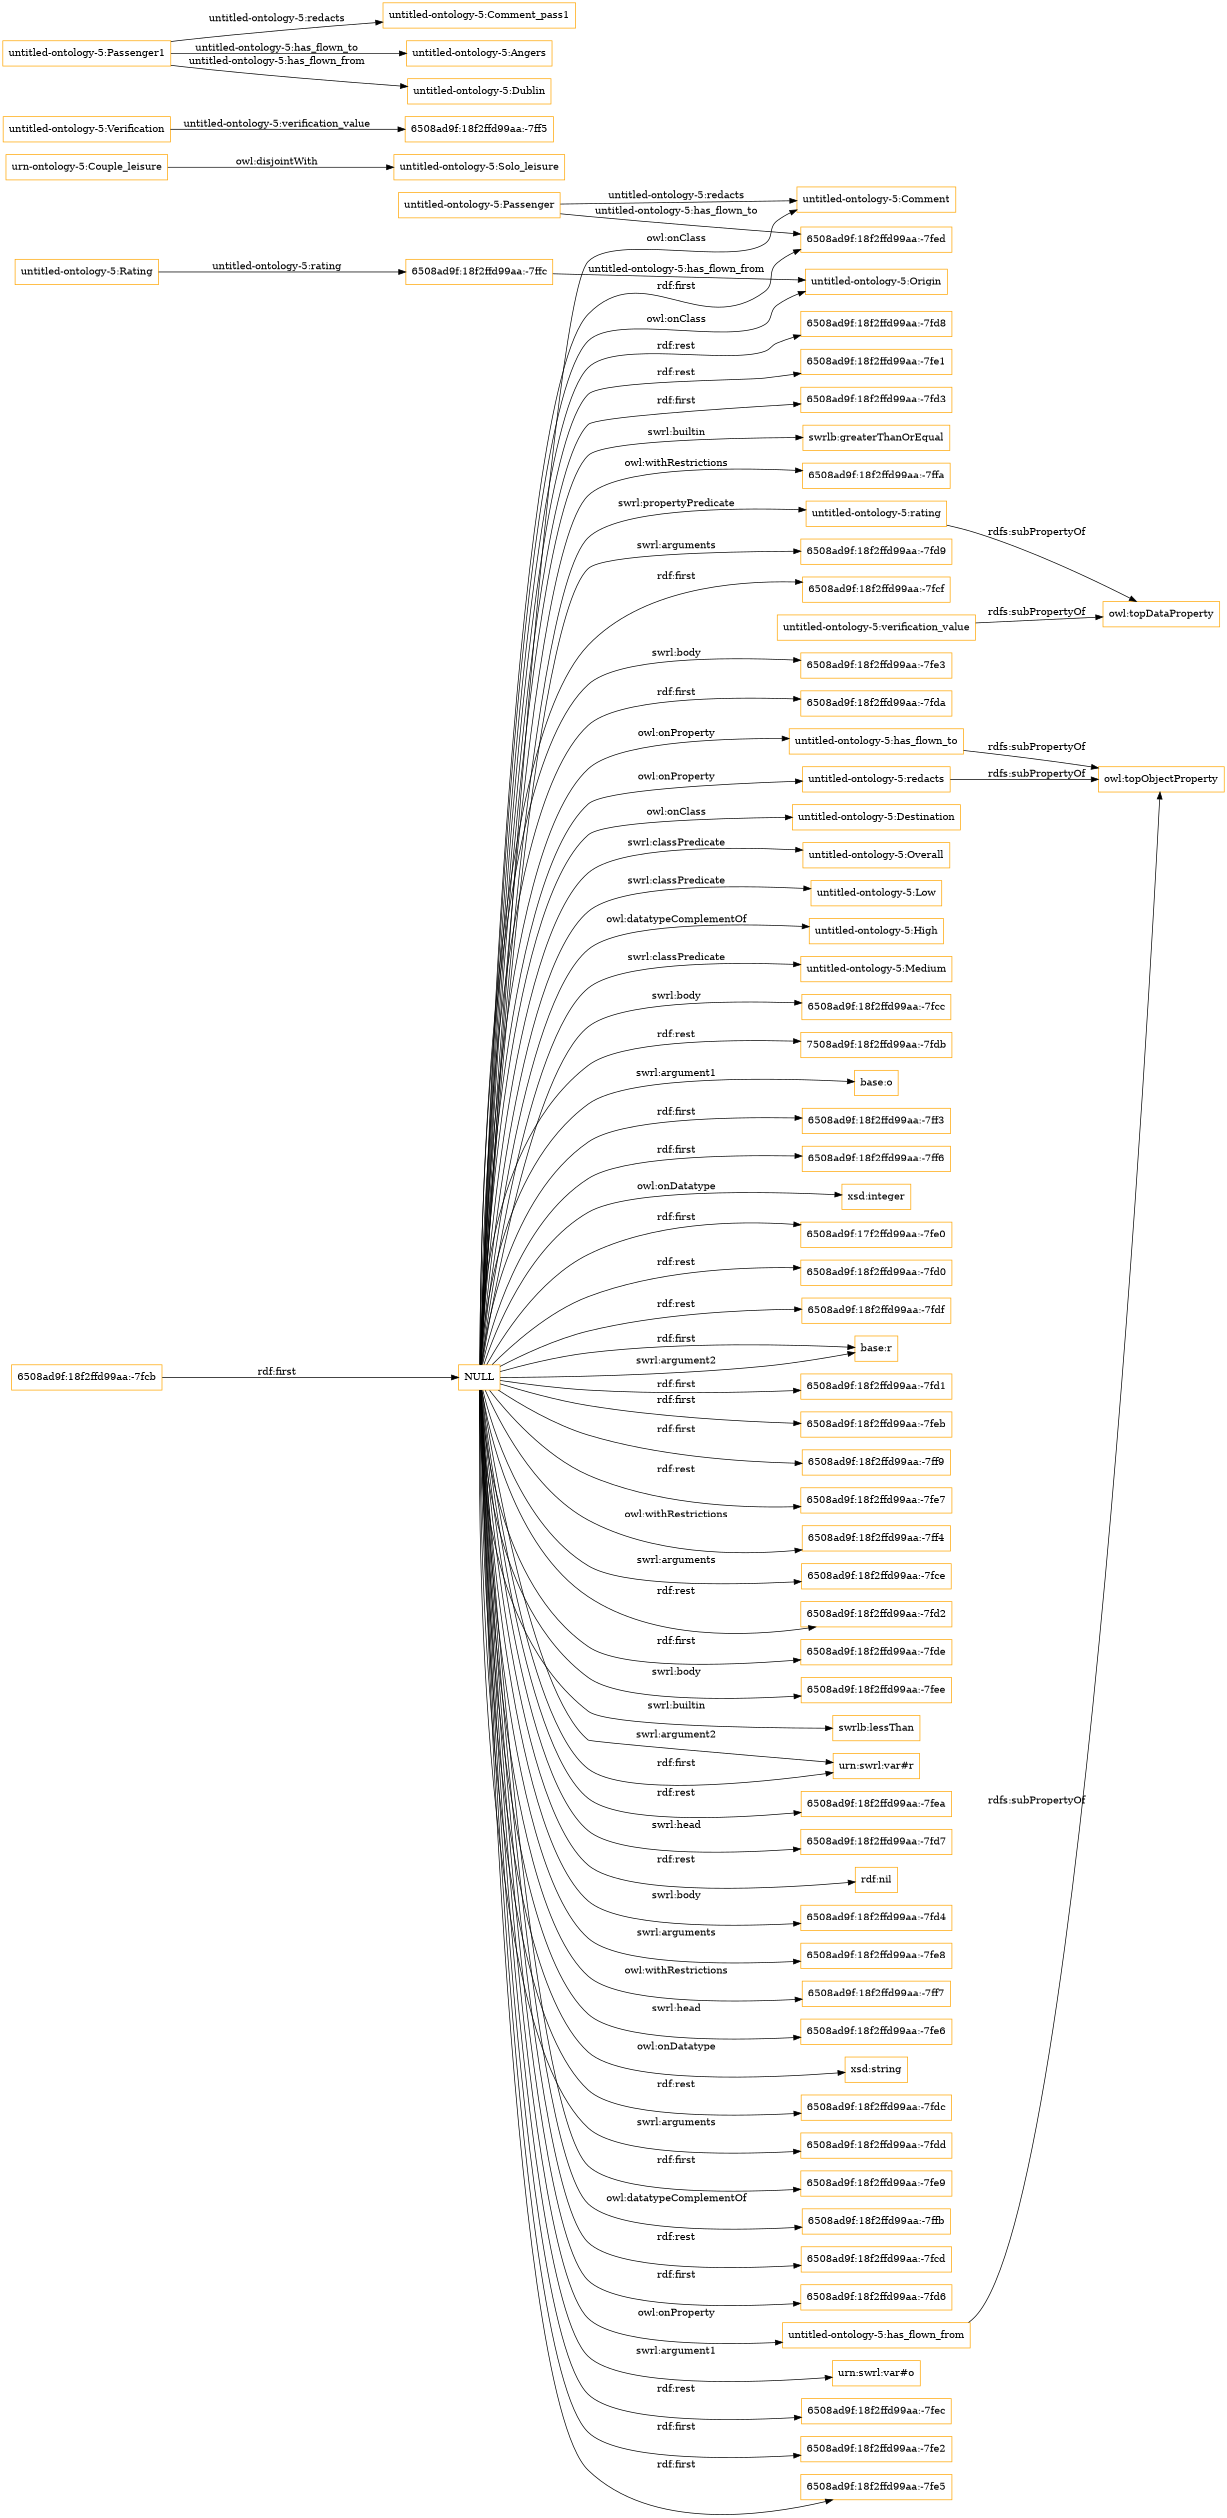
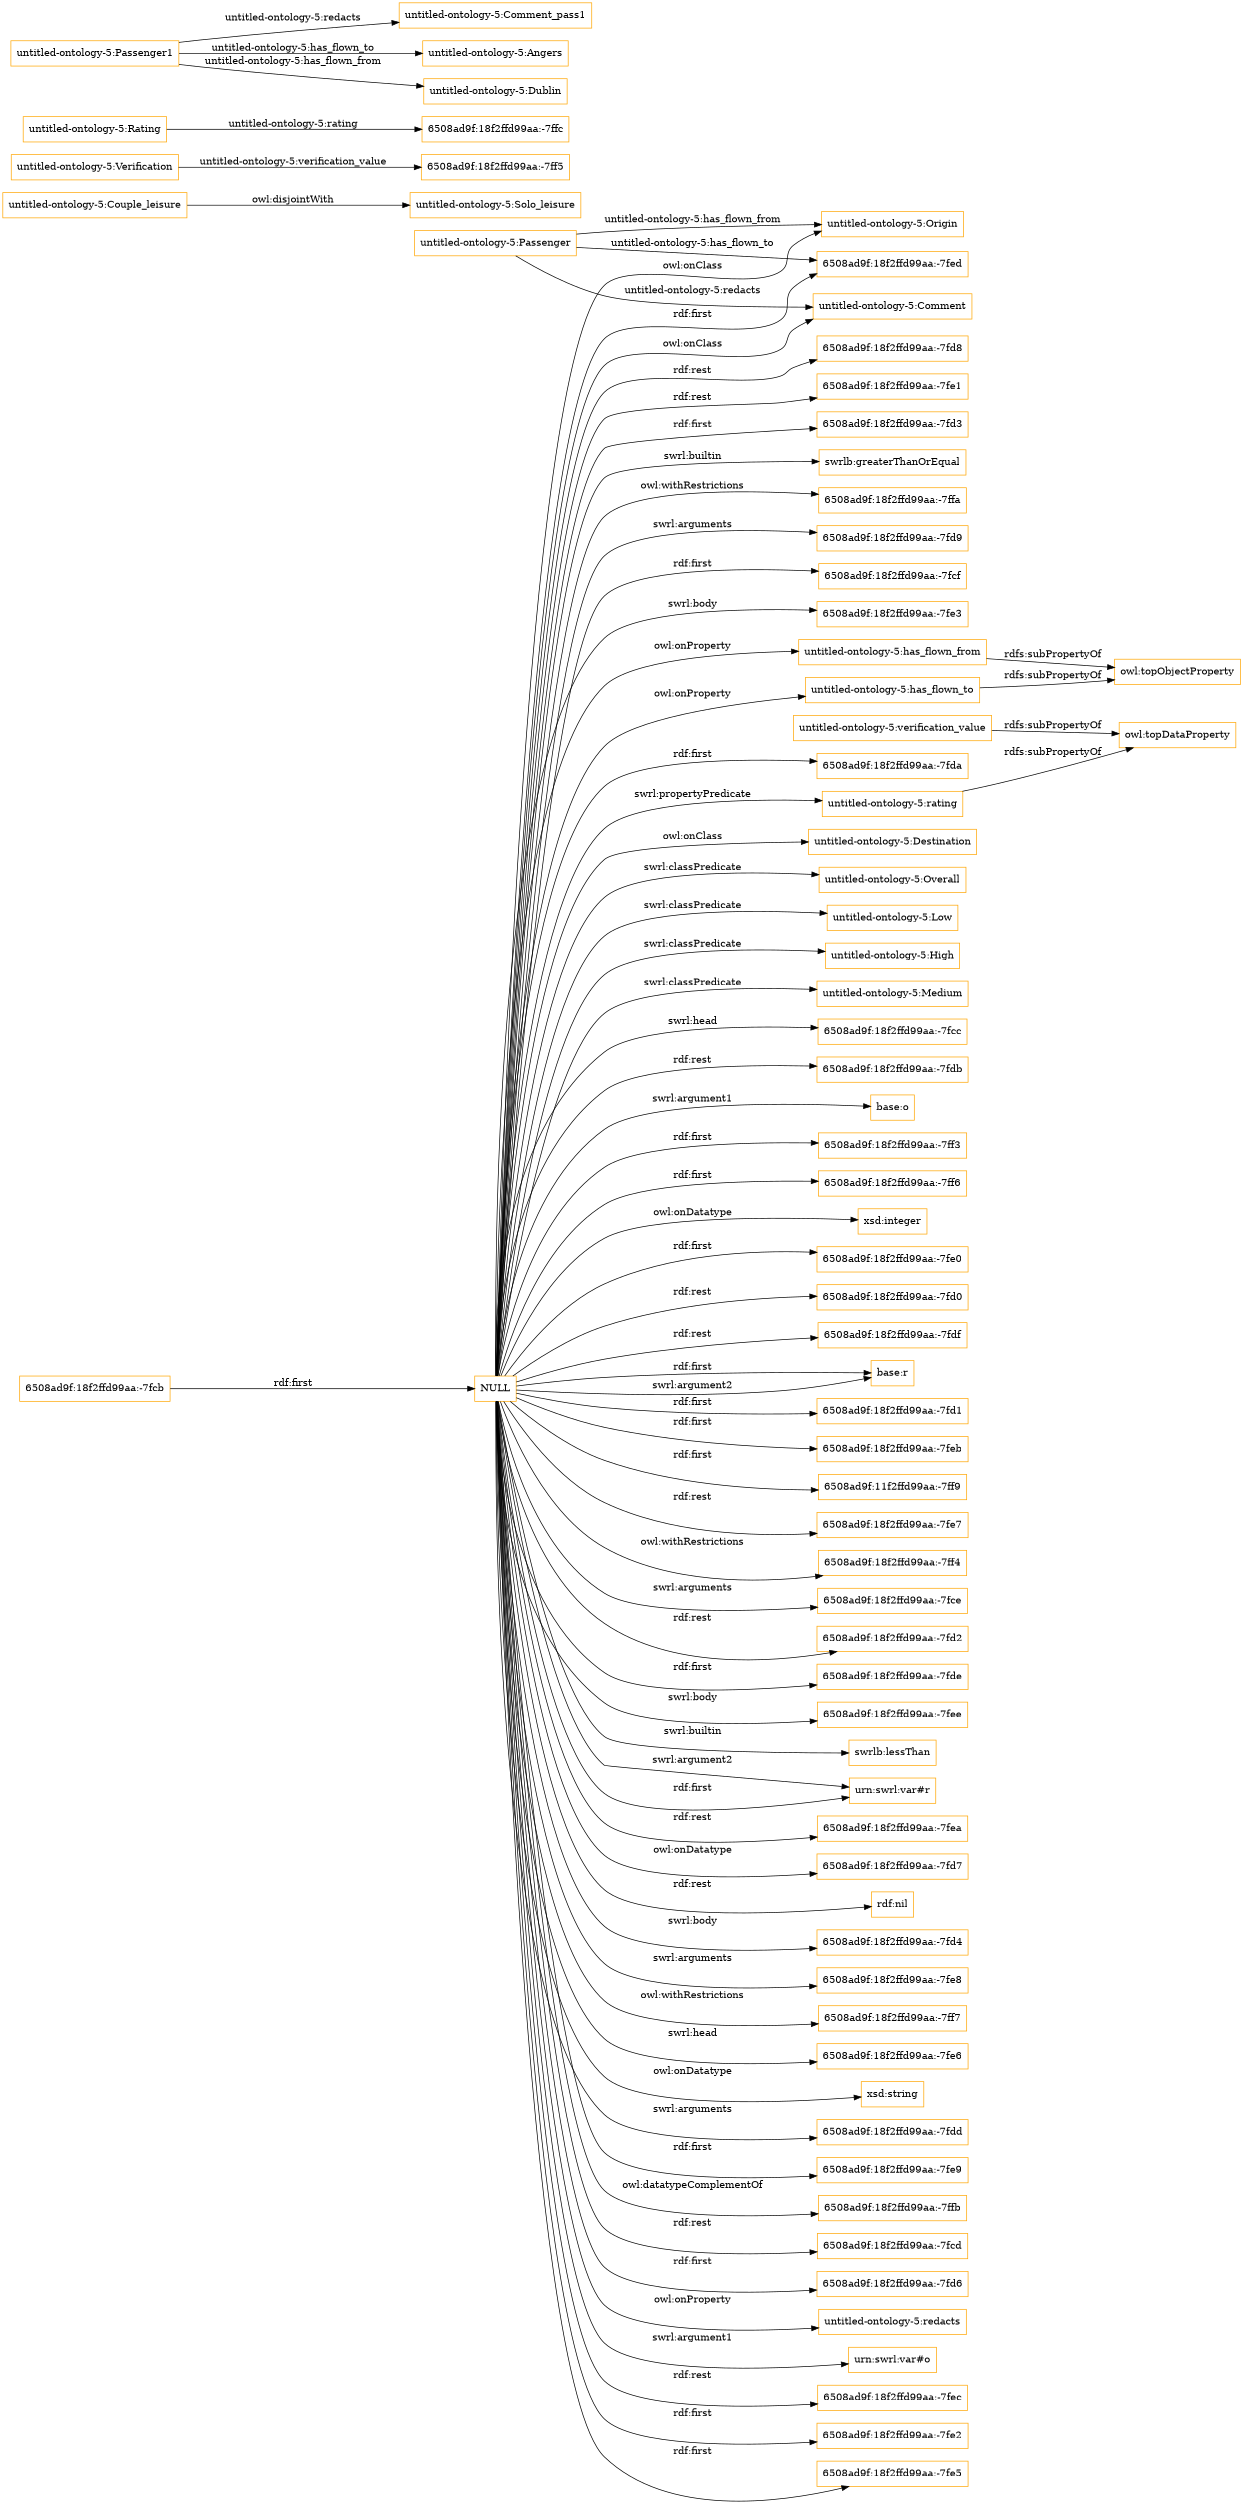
(87, 167) -> (95, 205)
(675, 277) -> (695, 227)
(1021, 779) -> none
(676, 920) -> (693, 944)
(676, 996) -> (693, 1021)
(876, 1045) -> (893, 1070)
(876, 1235) -> (893, 1259)
(876, 1462) -> (893, 1487)
(676, 1825) -> (693, 1850)
(876, 2108) -> none
